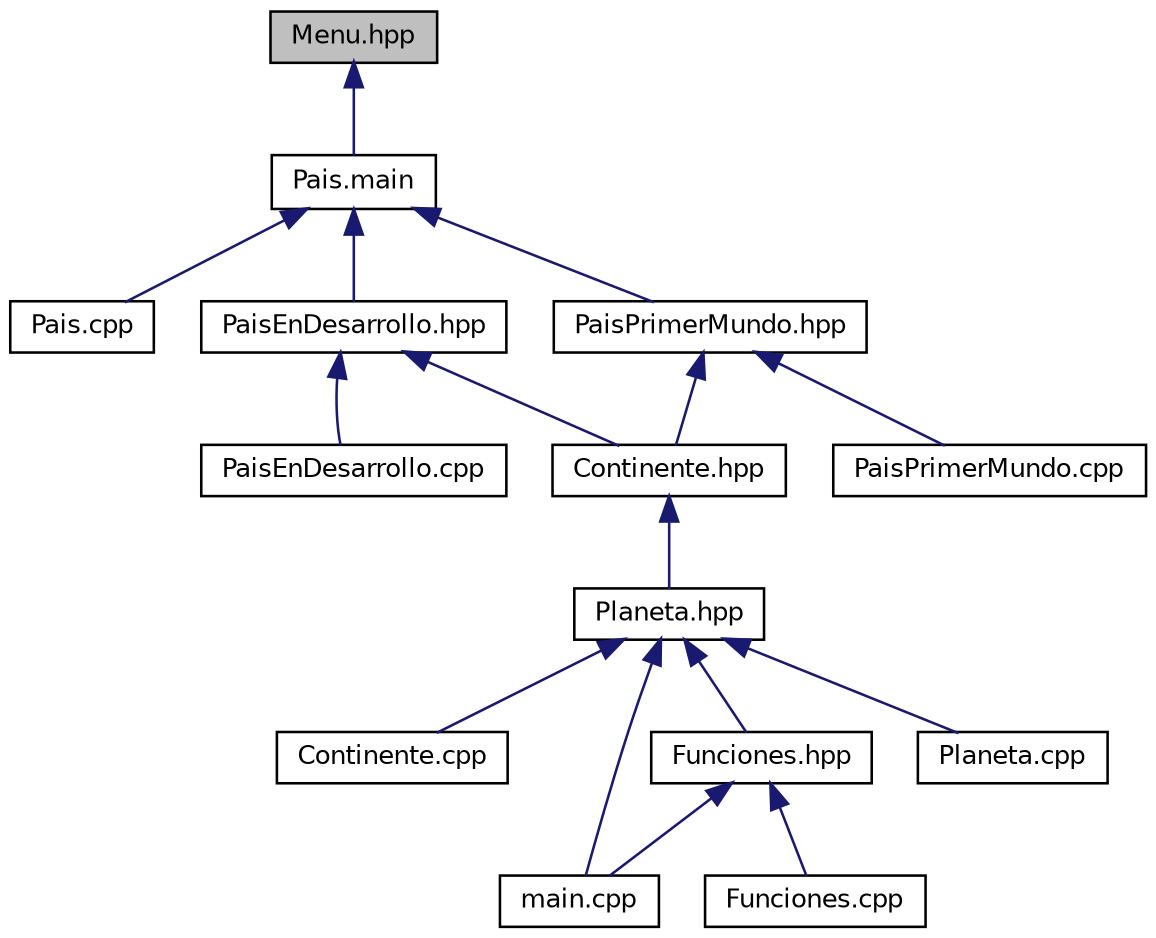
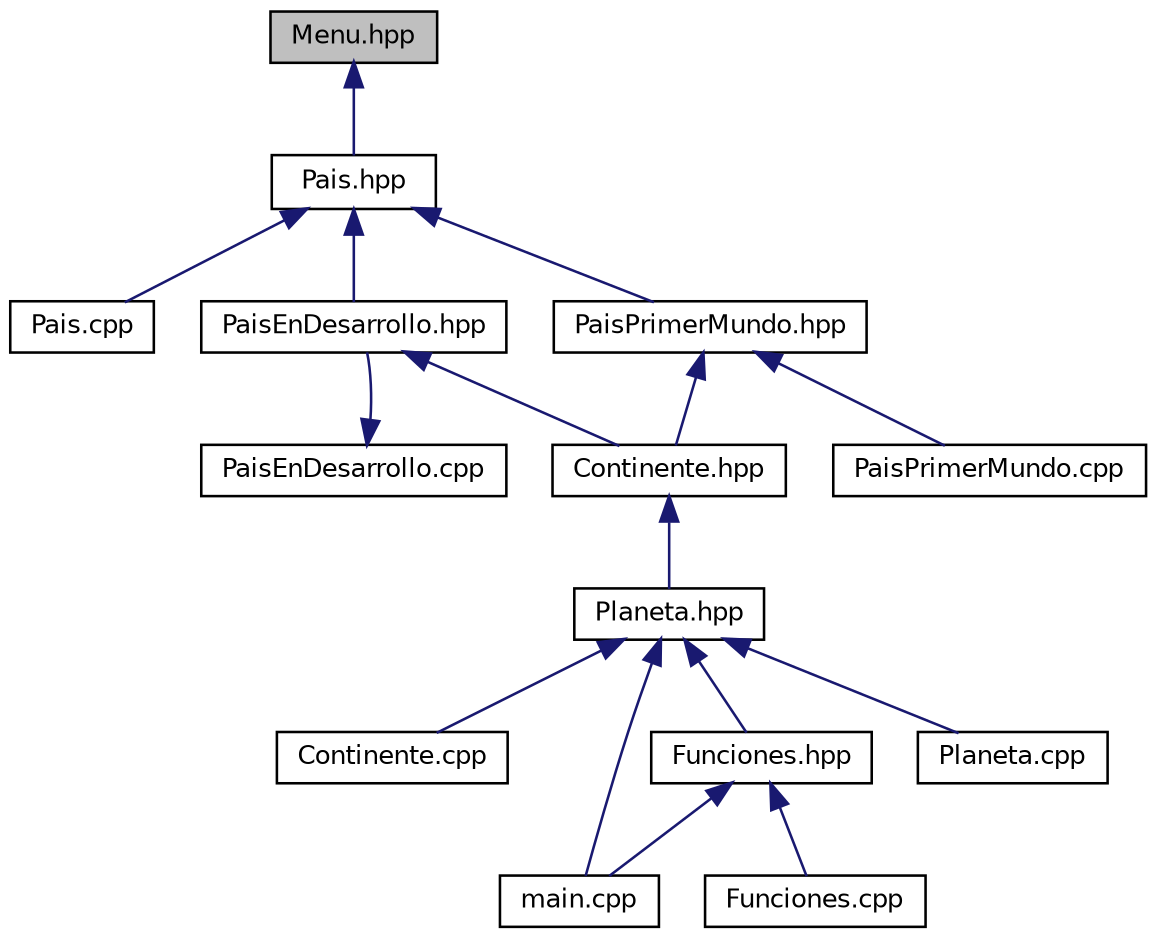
(354, 182) -> (354, 182)
(337, 412) -> (371, 386)
